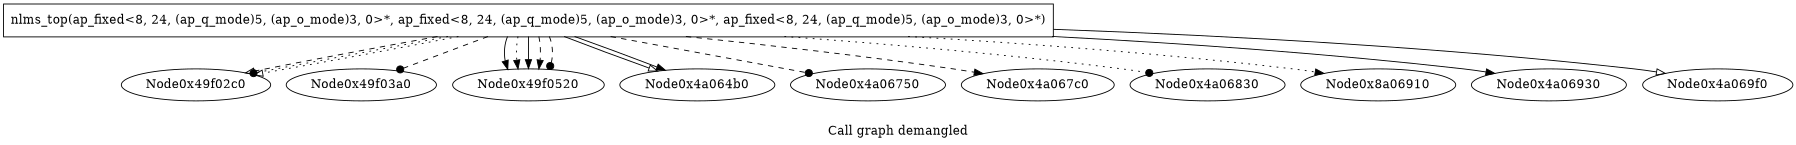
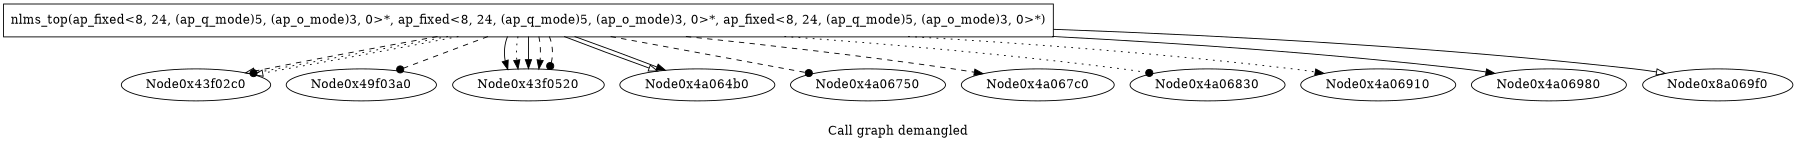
(196, 85) -> (196, 85)
(528, 85) -> (528, 85)
(1378, 85) -> (1378, 85)
(1549, 85) -> (1549, 85)
(1718, 85) -> (1718, 85)
